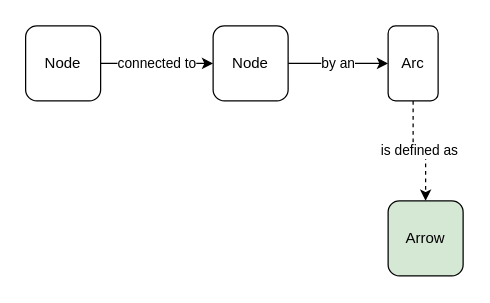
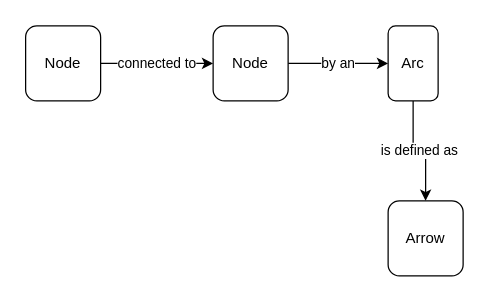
(413, 121) -> (413, 121)
(426, 238) -> (426, 238)
